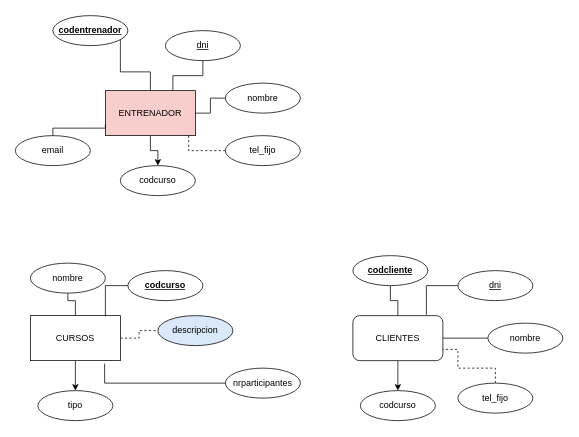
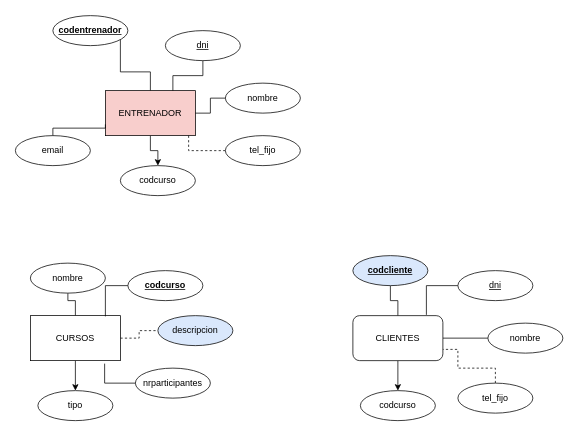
(390, 270) -> (390, 270)
(263, 383) -> (173, 383)
